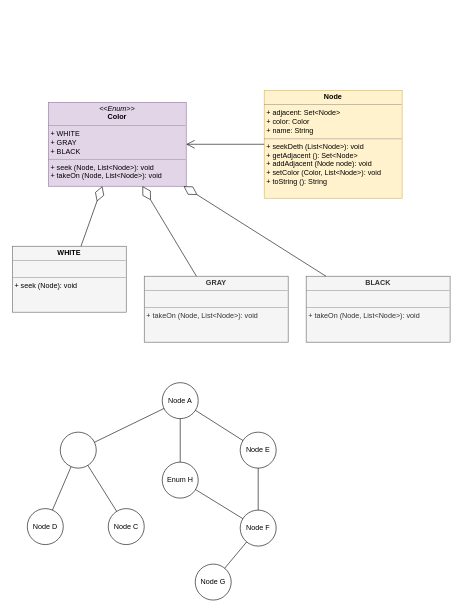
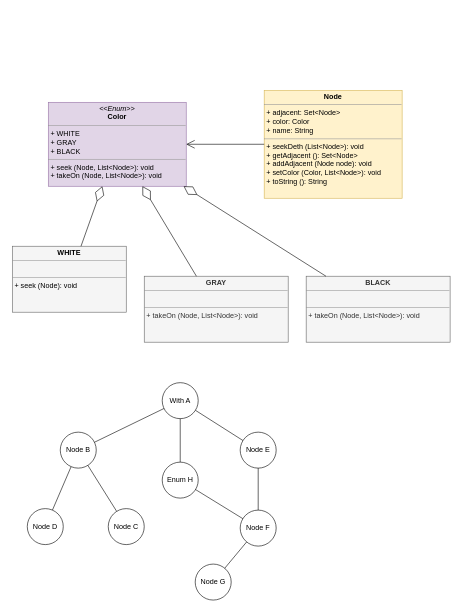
(180, 401) -> (180, 401)
none -> (78, 450)
